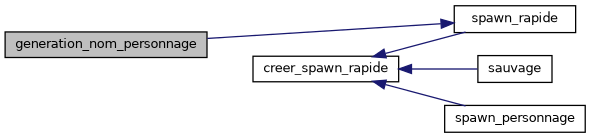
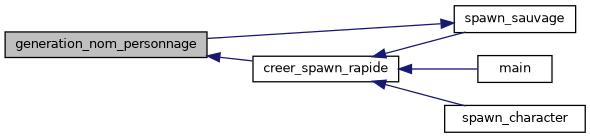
(515, 19) -> (515, 19)
none -> (236, 59)
(515, 69) -> (515, 69)
(515, 119) -> (515, 119)
